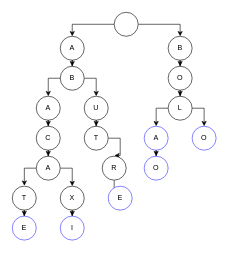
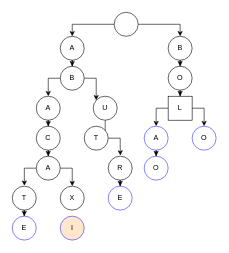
(96, 108) -> (105, 108)
(180, 108) -> (180, 108)
(114, 168) -> (120, 168)
(72, 213) -> none
(72, 228) -> (72, 228)
